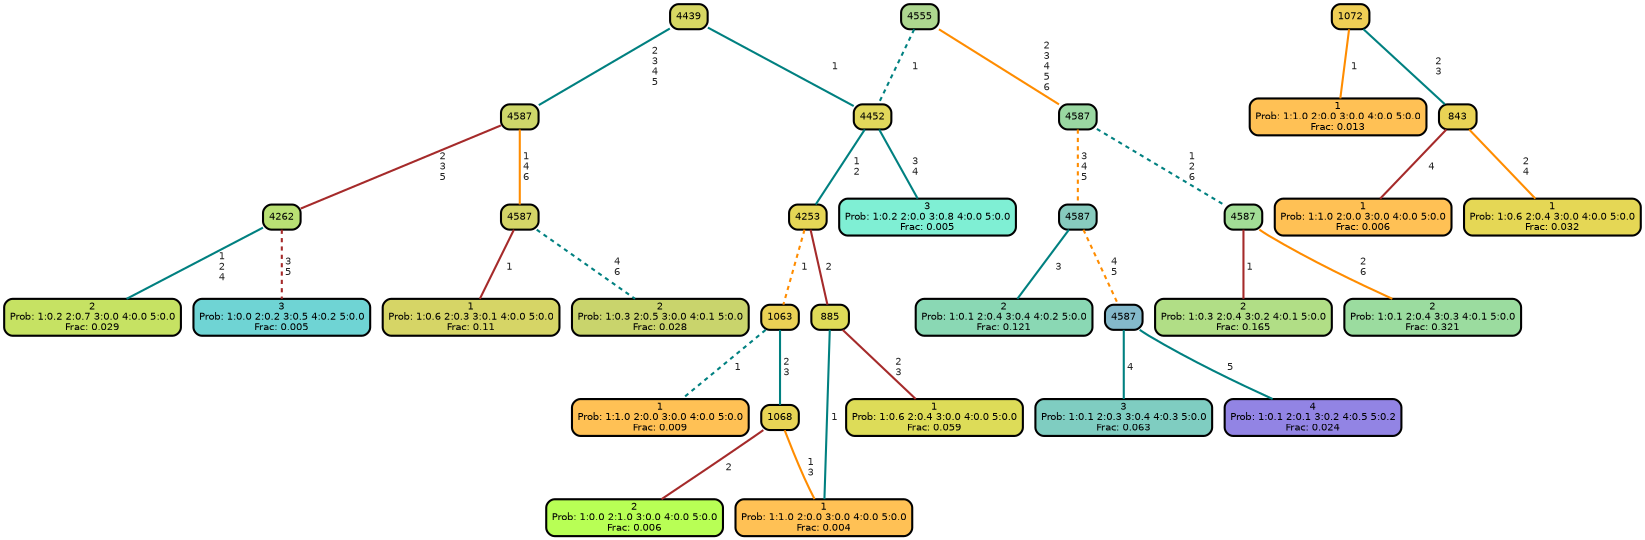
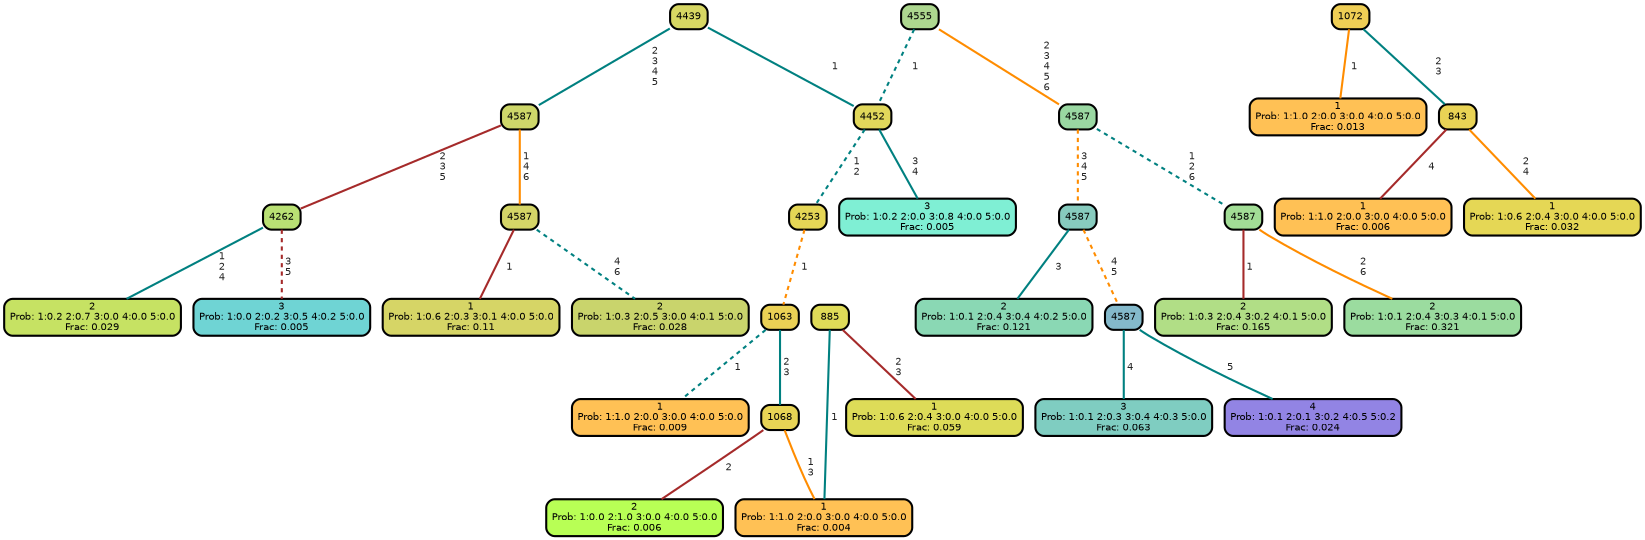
(840, 167) -> (840, 167)
(819, 267) -> none
